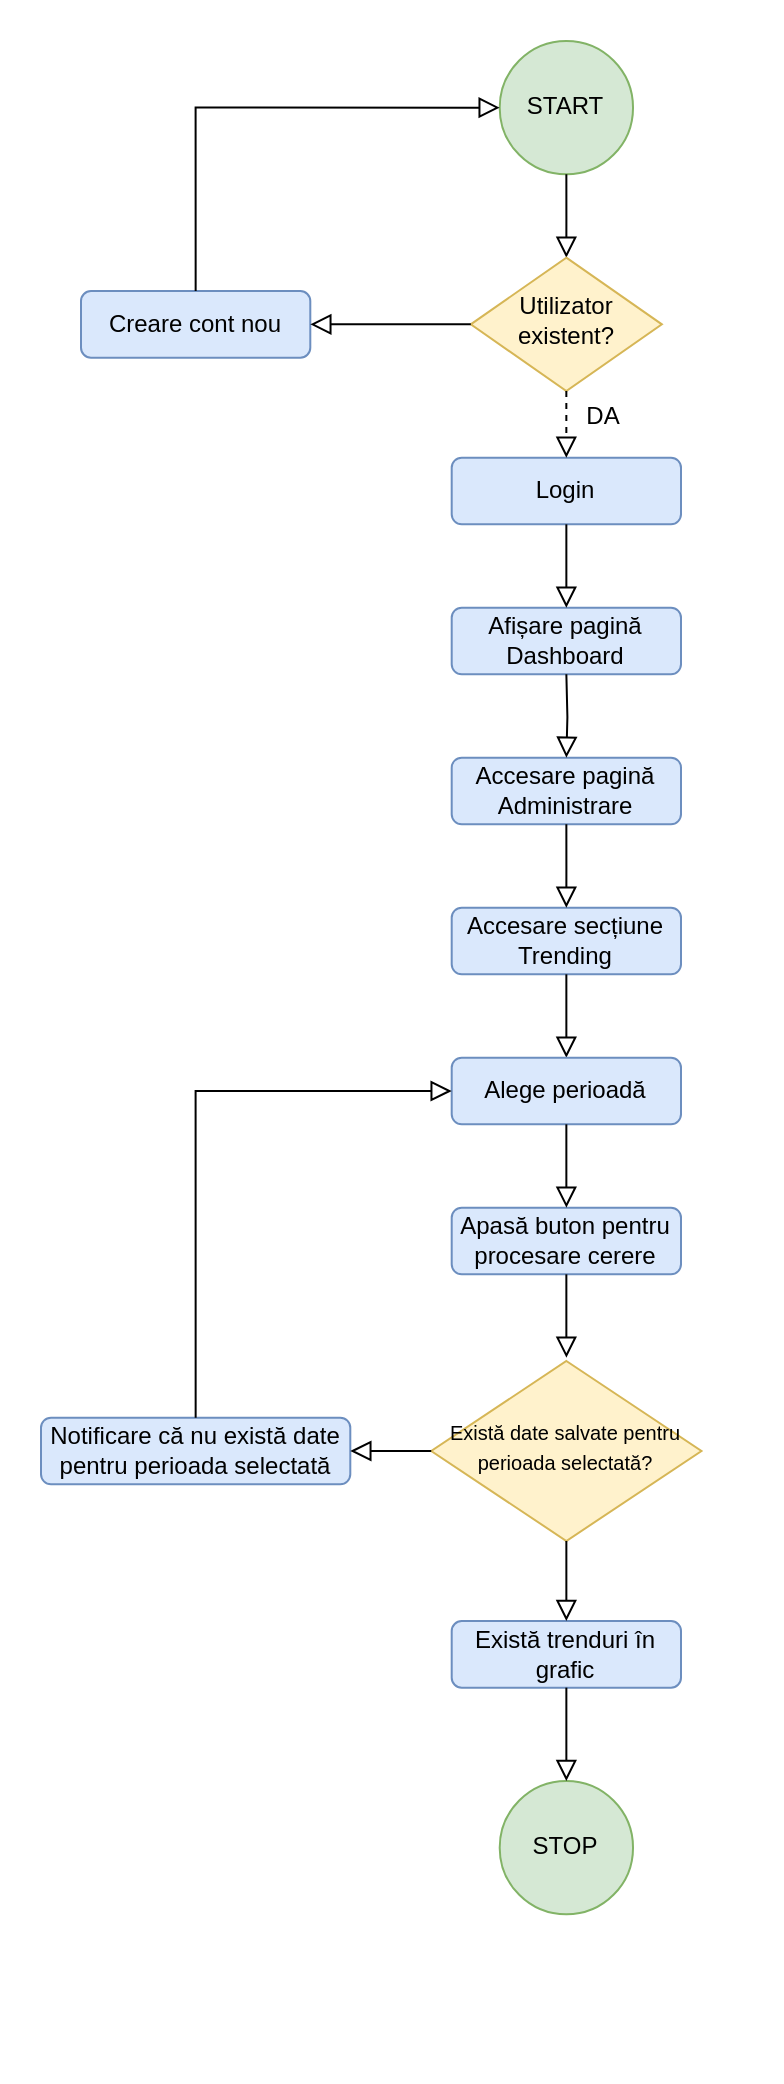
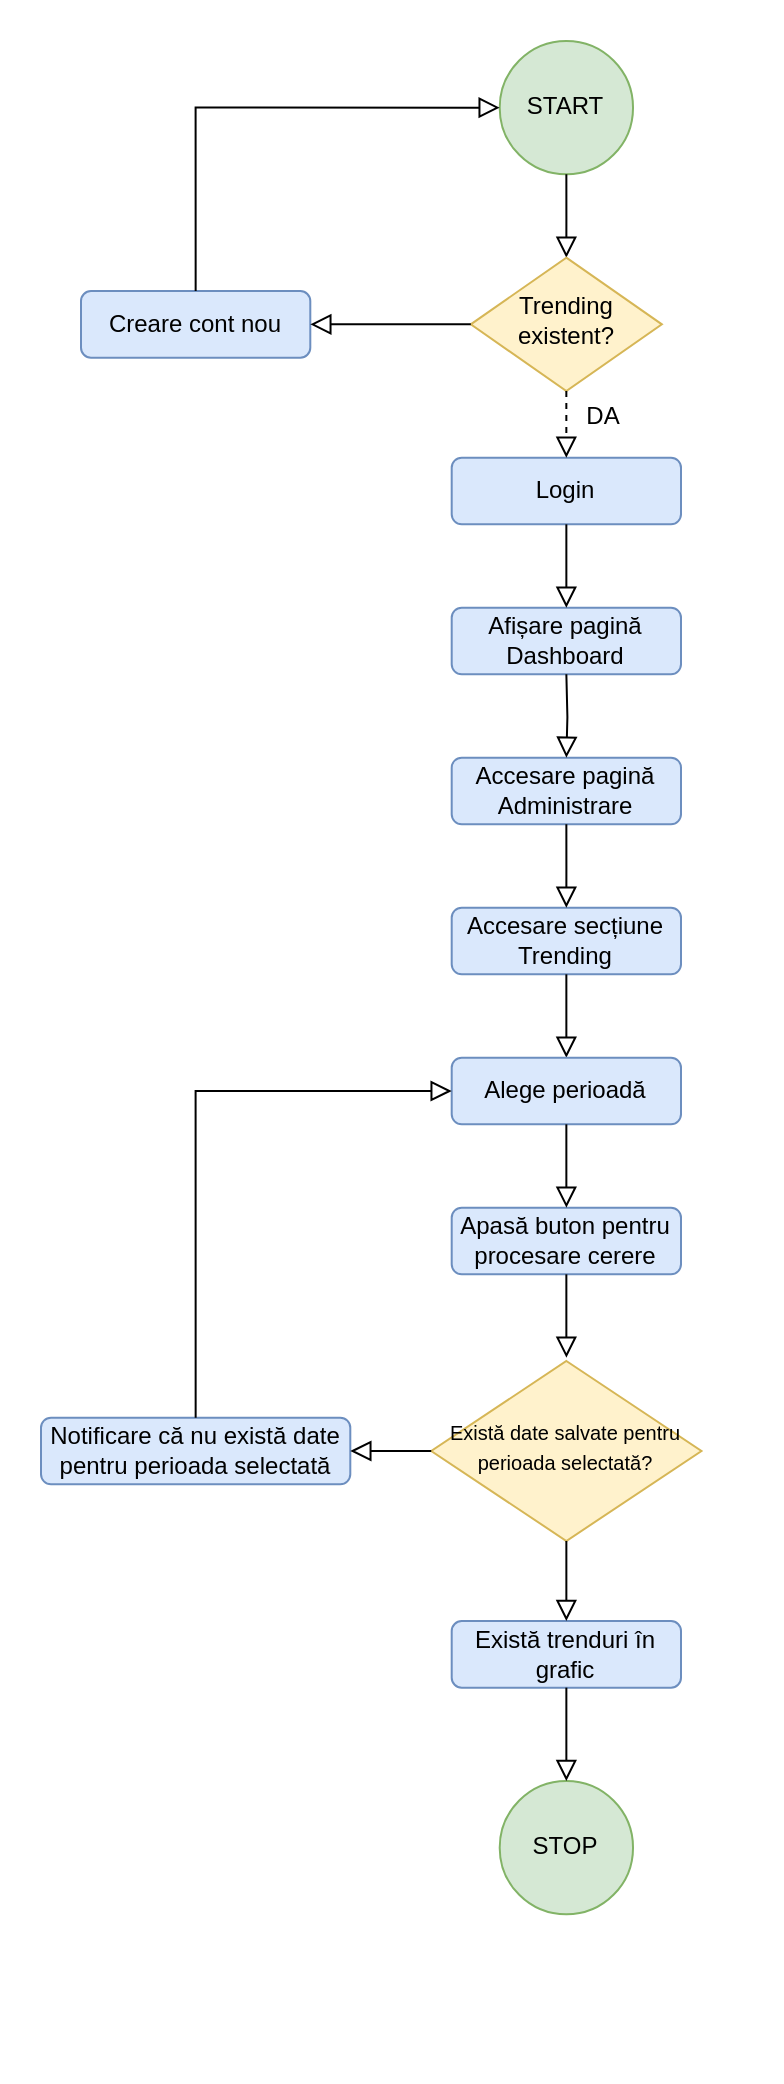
(567, 321) -> (567, 321)
